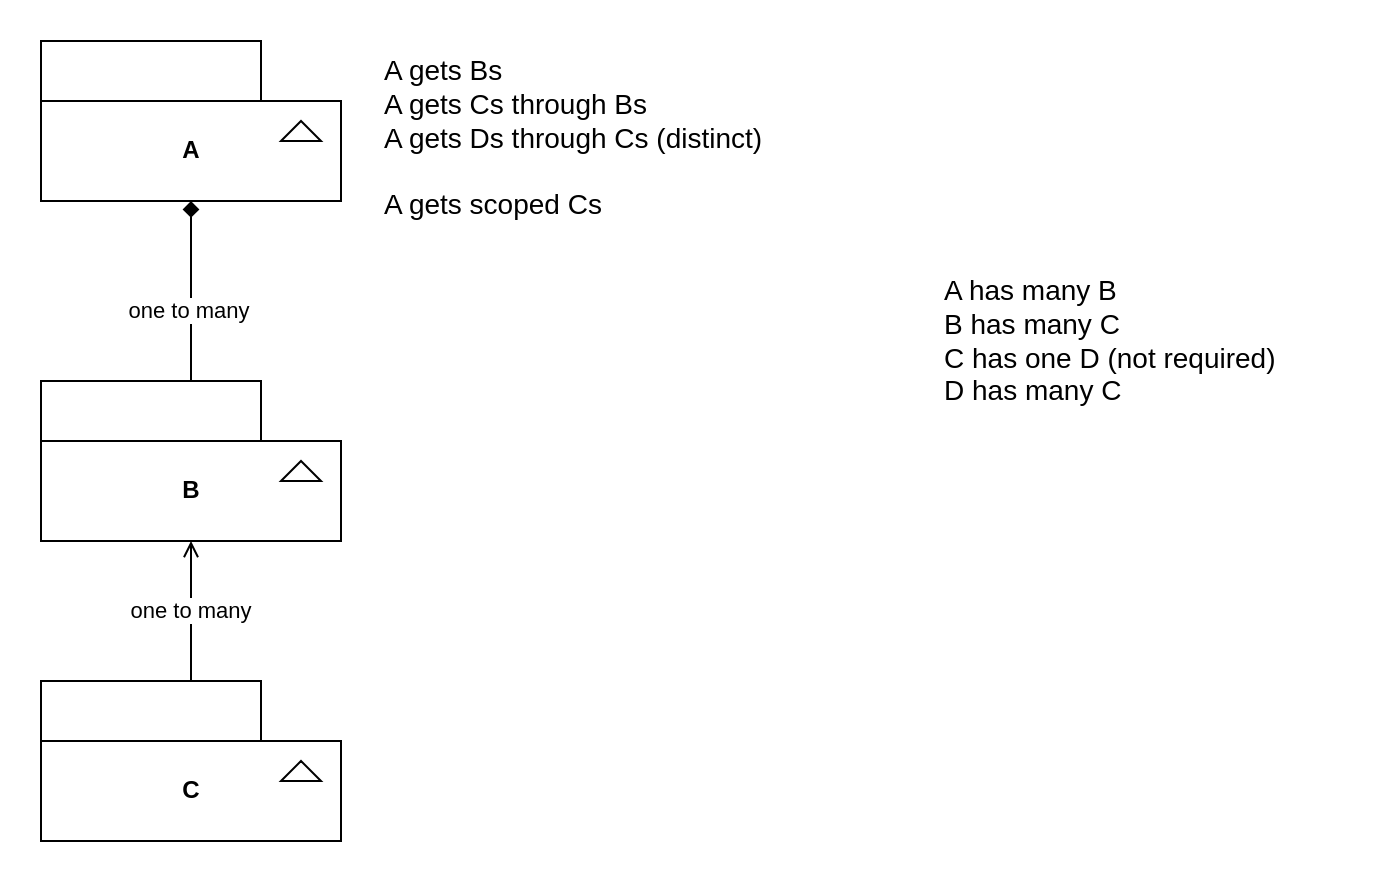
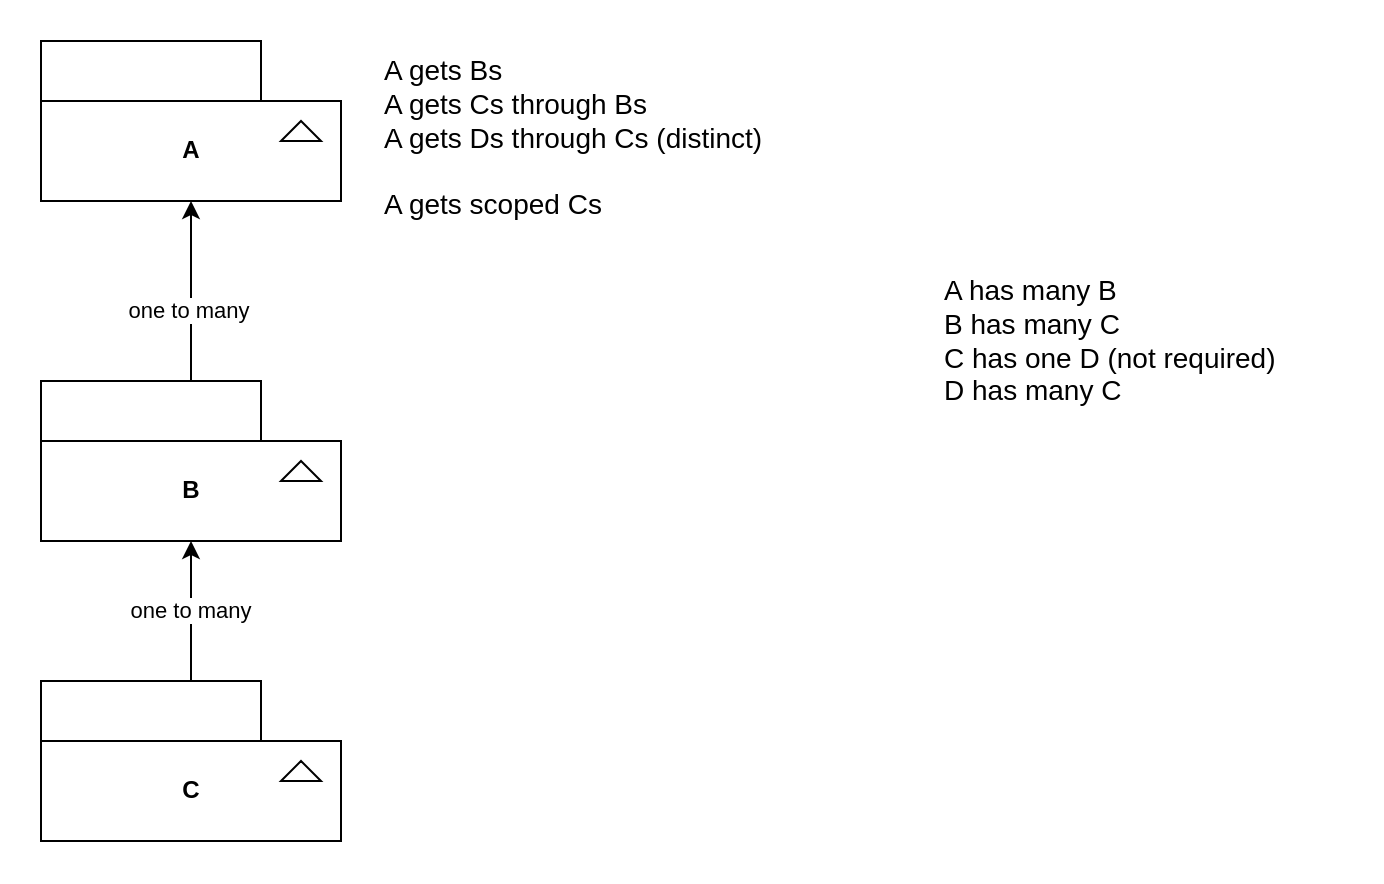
(191, 217) -> (191, 216)
(191, 553) -> (191, 556)
